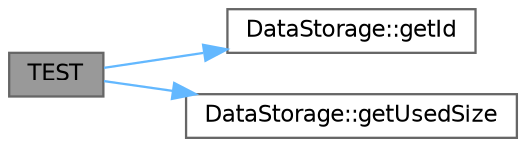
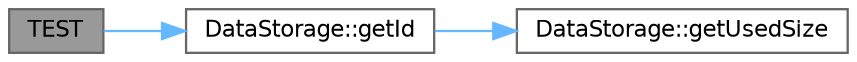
(138, 86) -> (464, 31)
